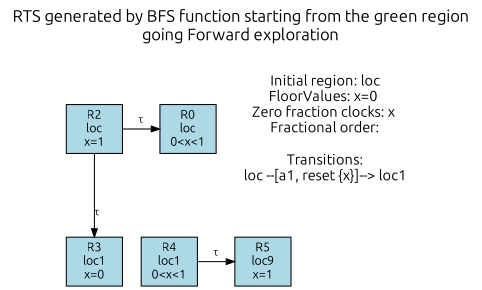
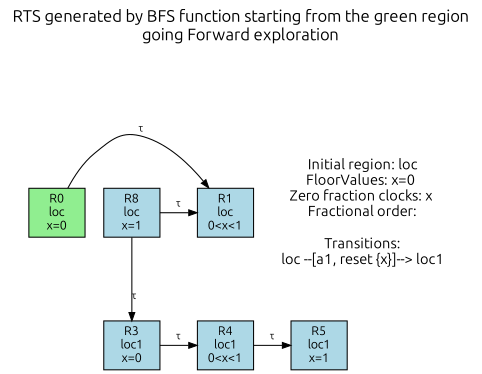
(94, 129) -> (132, 213)
(188, 129) -> (225, 213)
none -> (57, 213)
(263, 262) -> (319, 345)
none -> (174, 345)
